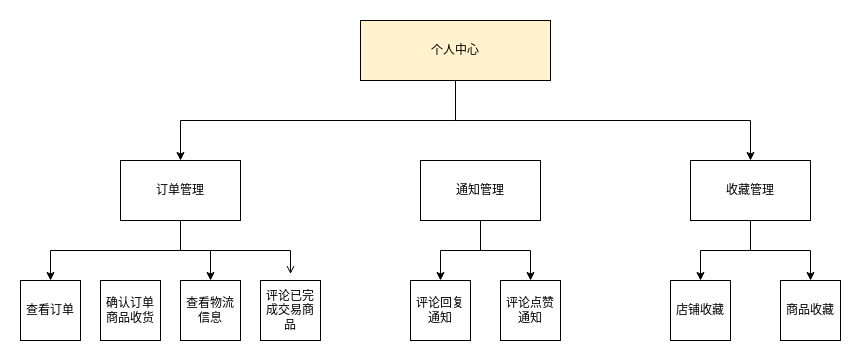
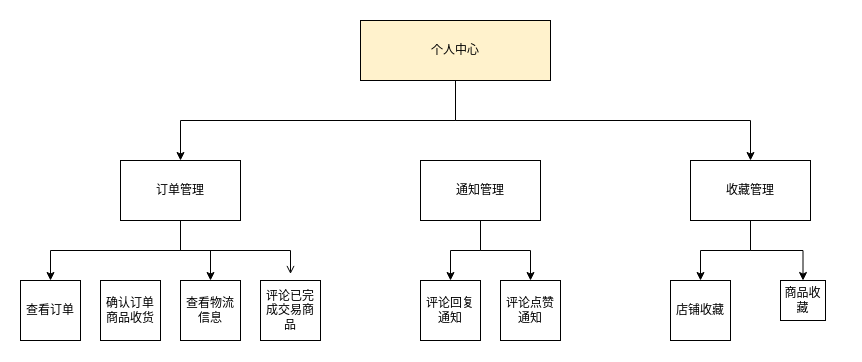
(441, 311) -> (451, 311)
(811, 311) -> (803, 301)
